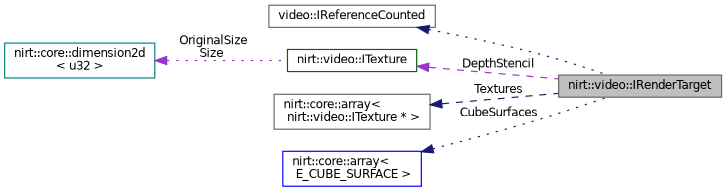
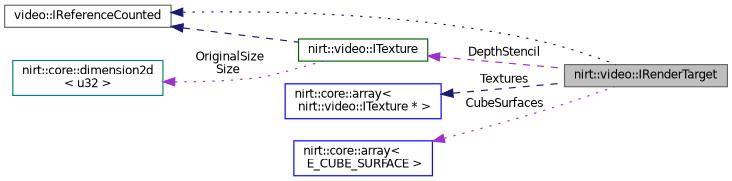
none -> (241, 35)
(352, 112) -> (363, 101)
(521, 125) -> (530, 115)
